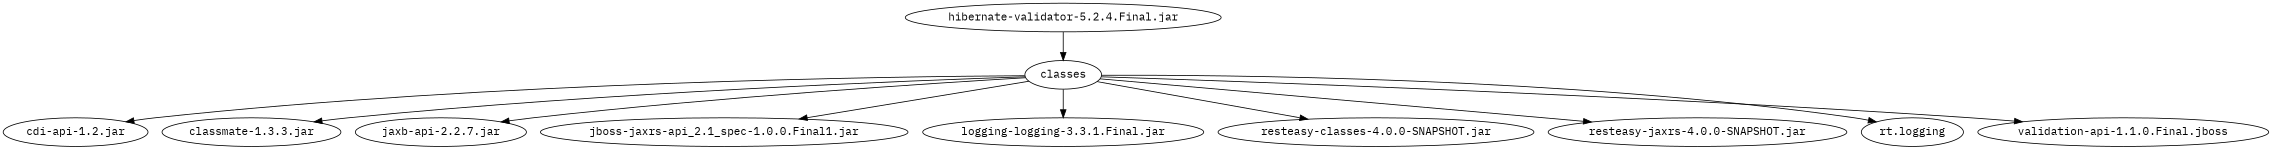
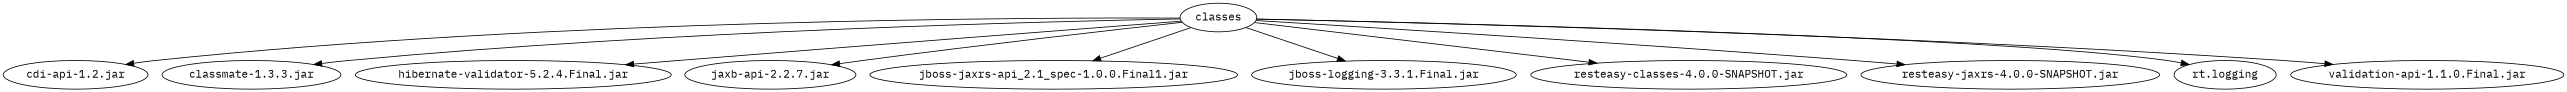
(1063, 42) -> (907, 42)
(1063, 132) -> (1384, 75)
(2123, 132) -> (2427, 75)
